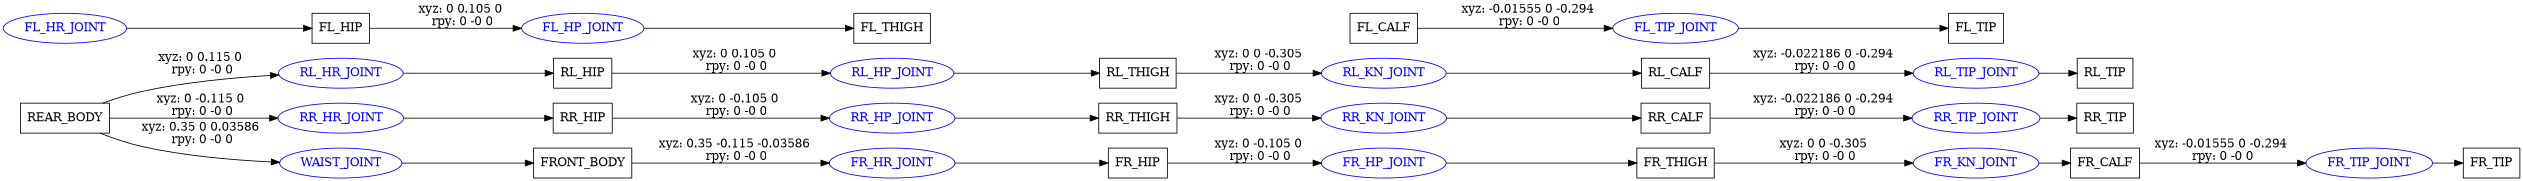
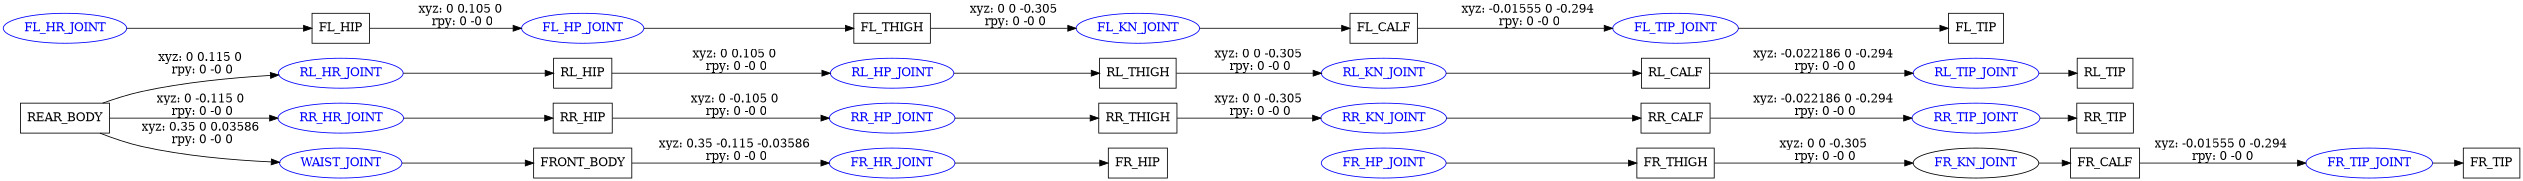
none -> (1138, 28)
(1240, 163) -> none
(1976, 163) -> (1976, 163)
